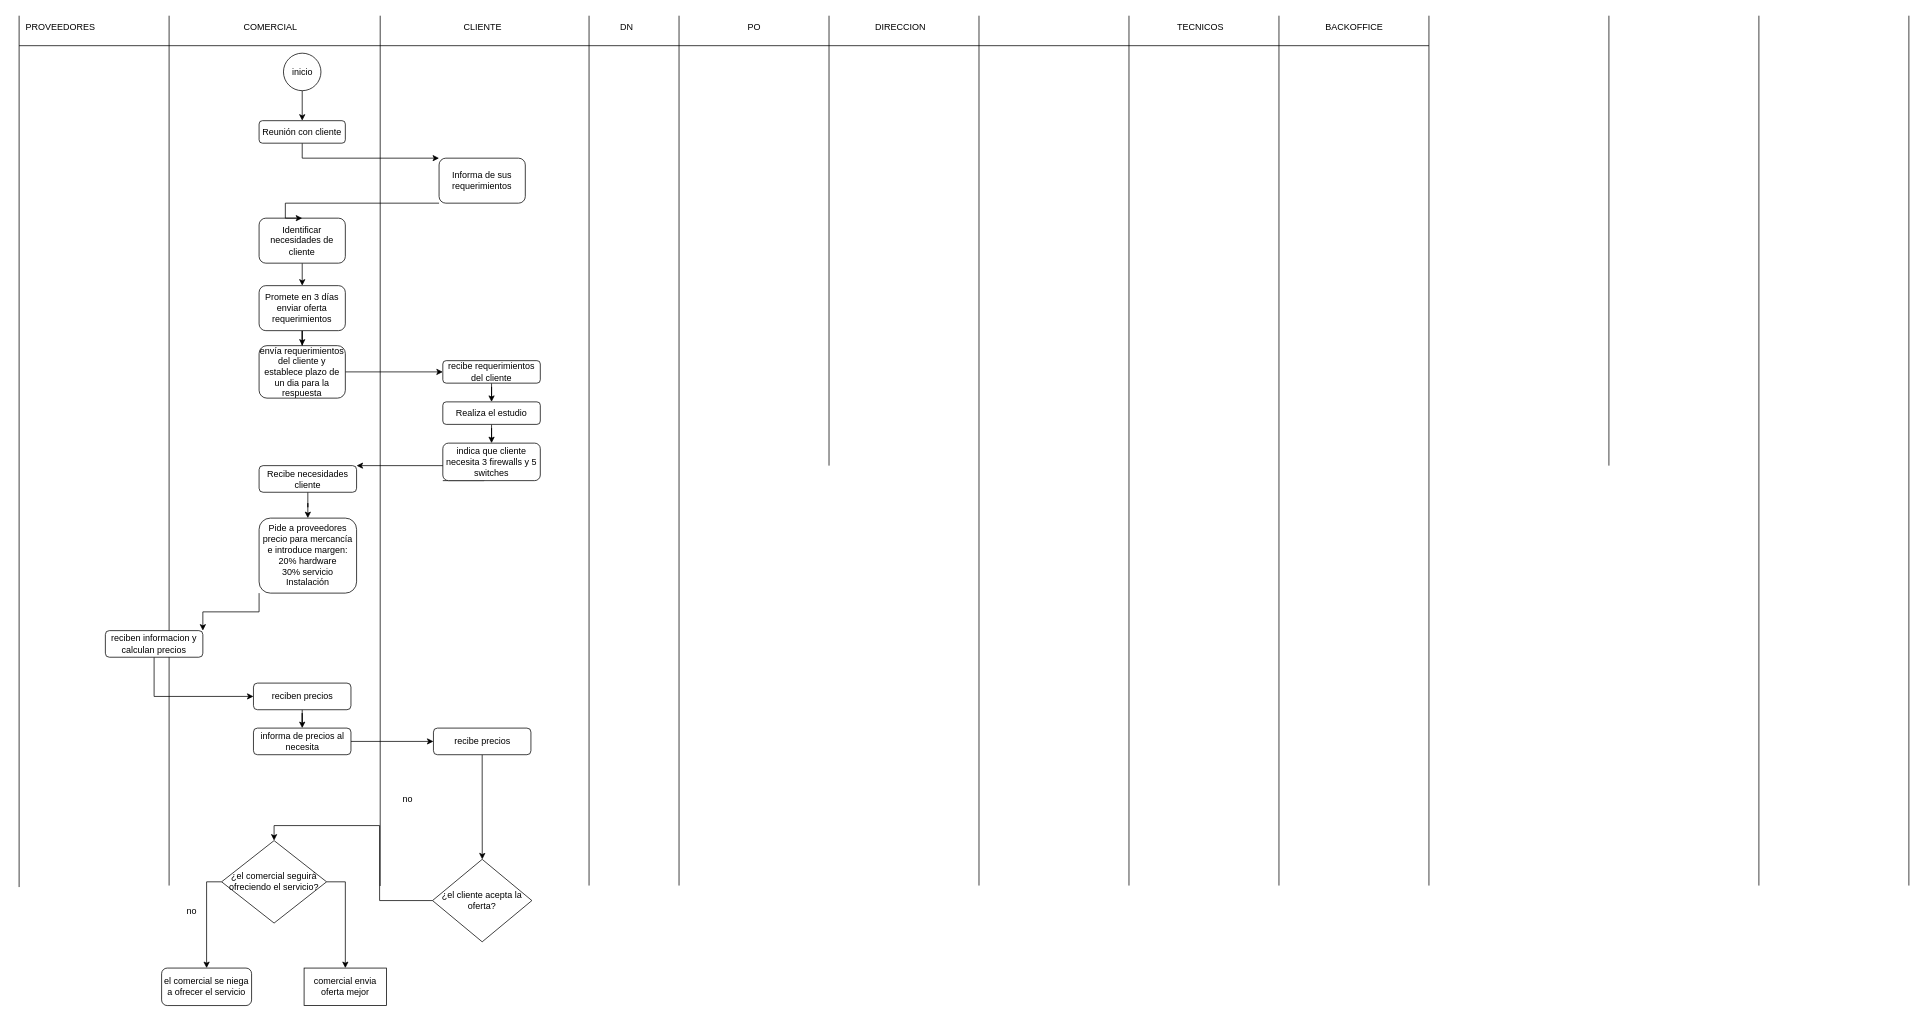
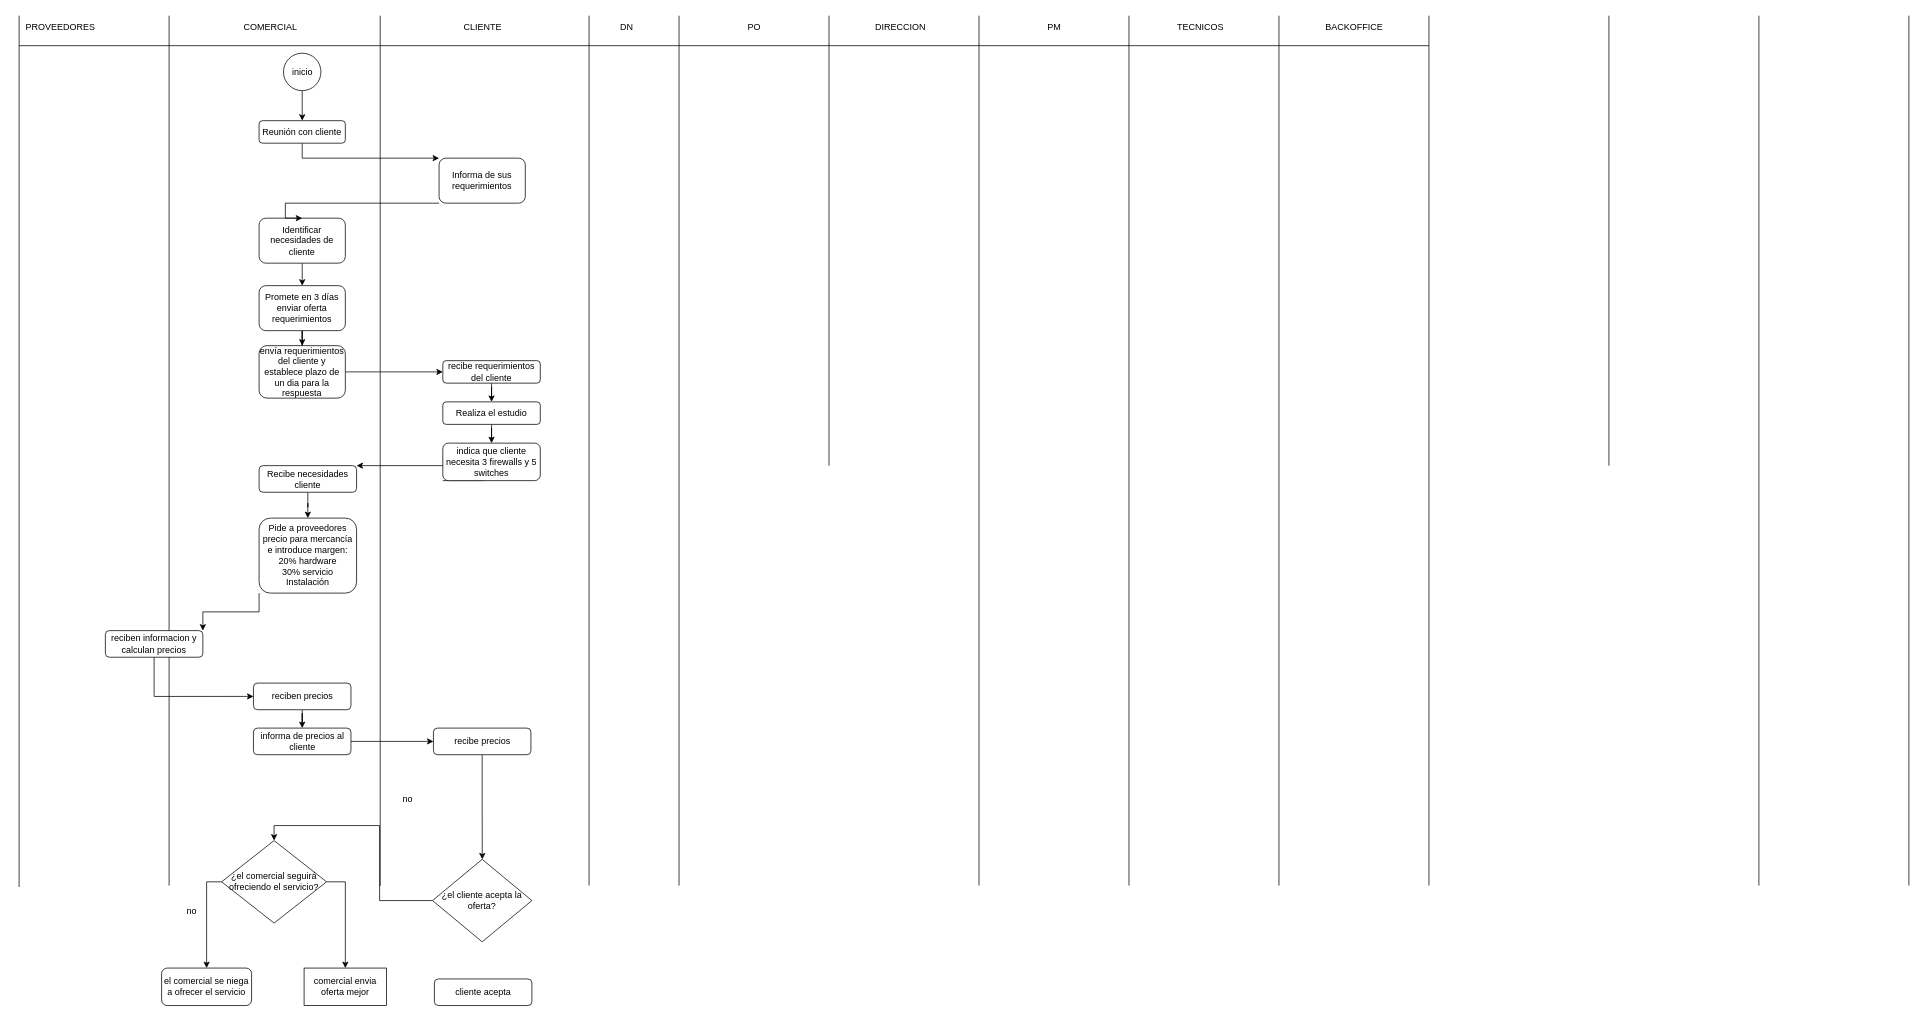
none -> (1054, 27)
(303, 741) -> (303, 741)
none -> (483, 992)
